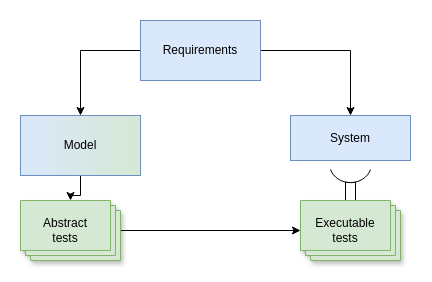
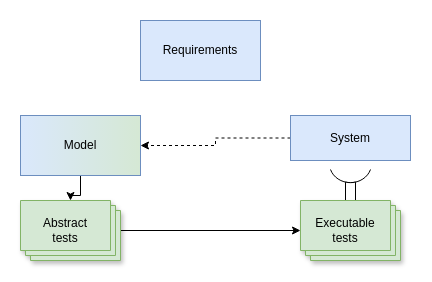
(82, 51) -> none
(335, 51) -> none
none -> (216, 138)
